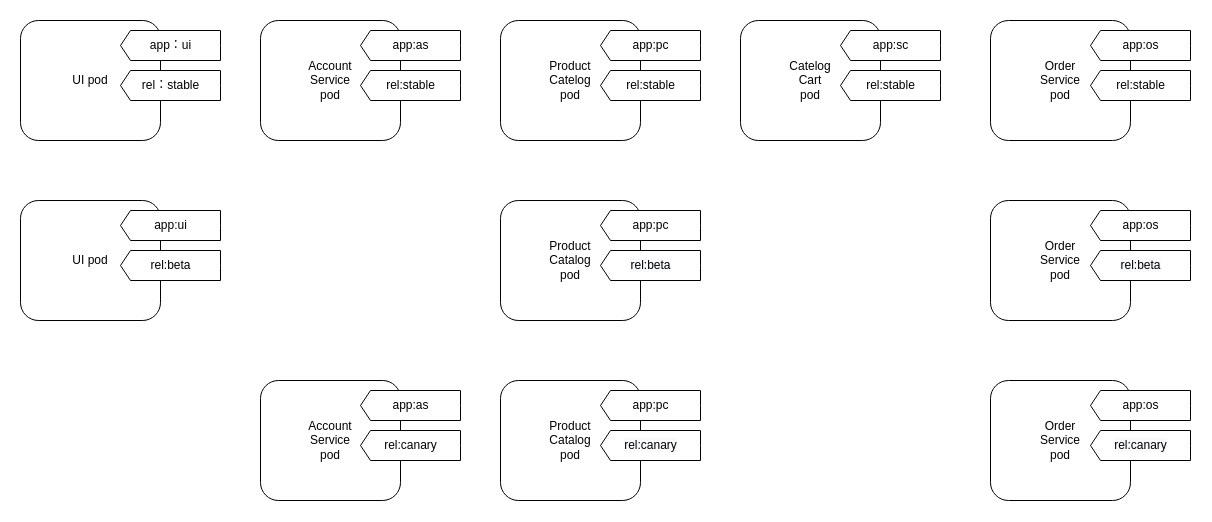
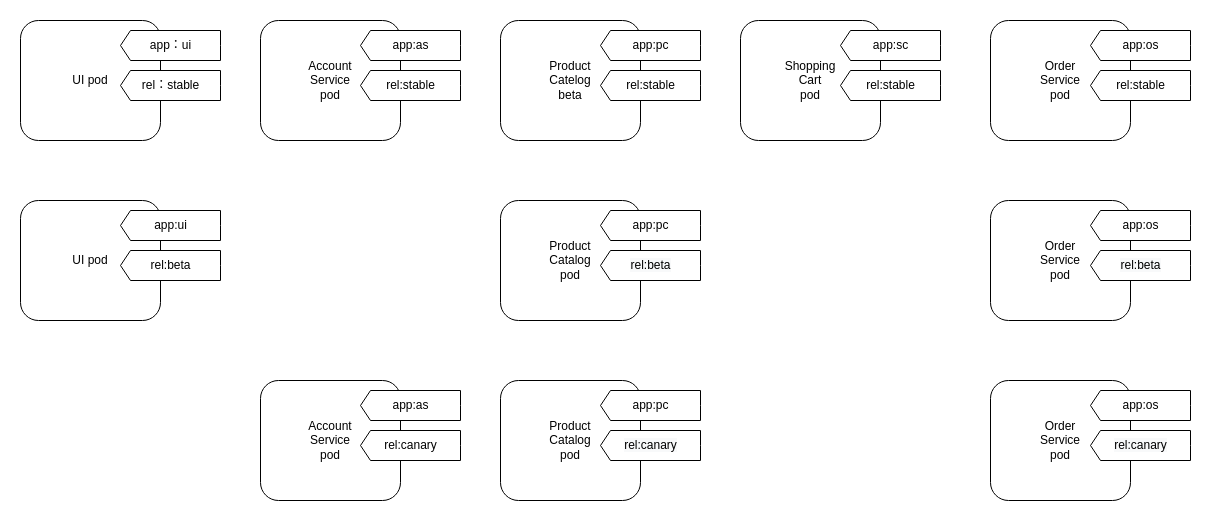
(571, 81) -> (571, 81)
(811, 81) -> (811, 81)
